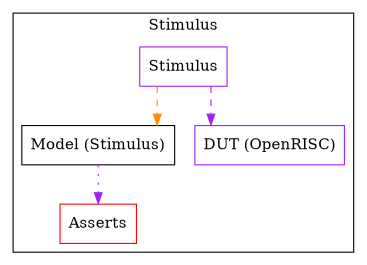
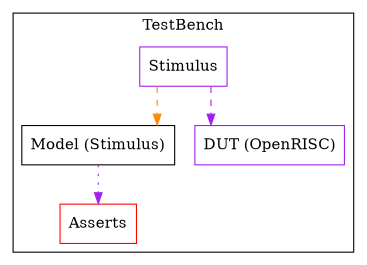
(183, 26) -> (183, 26)
